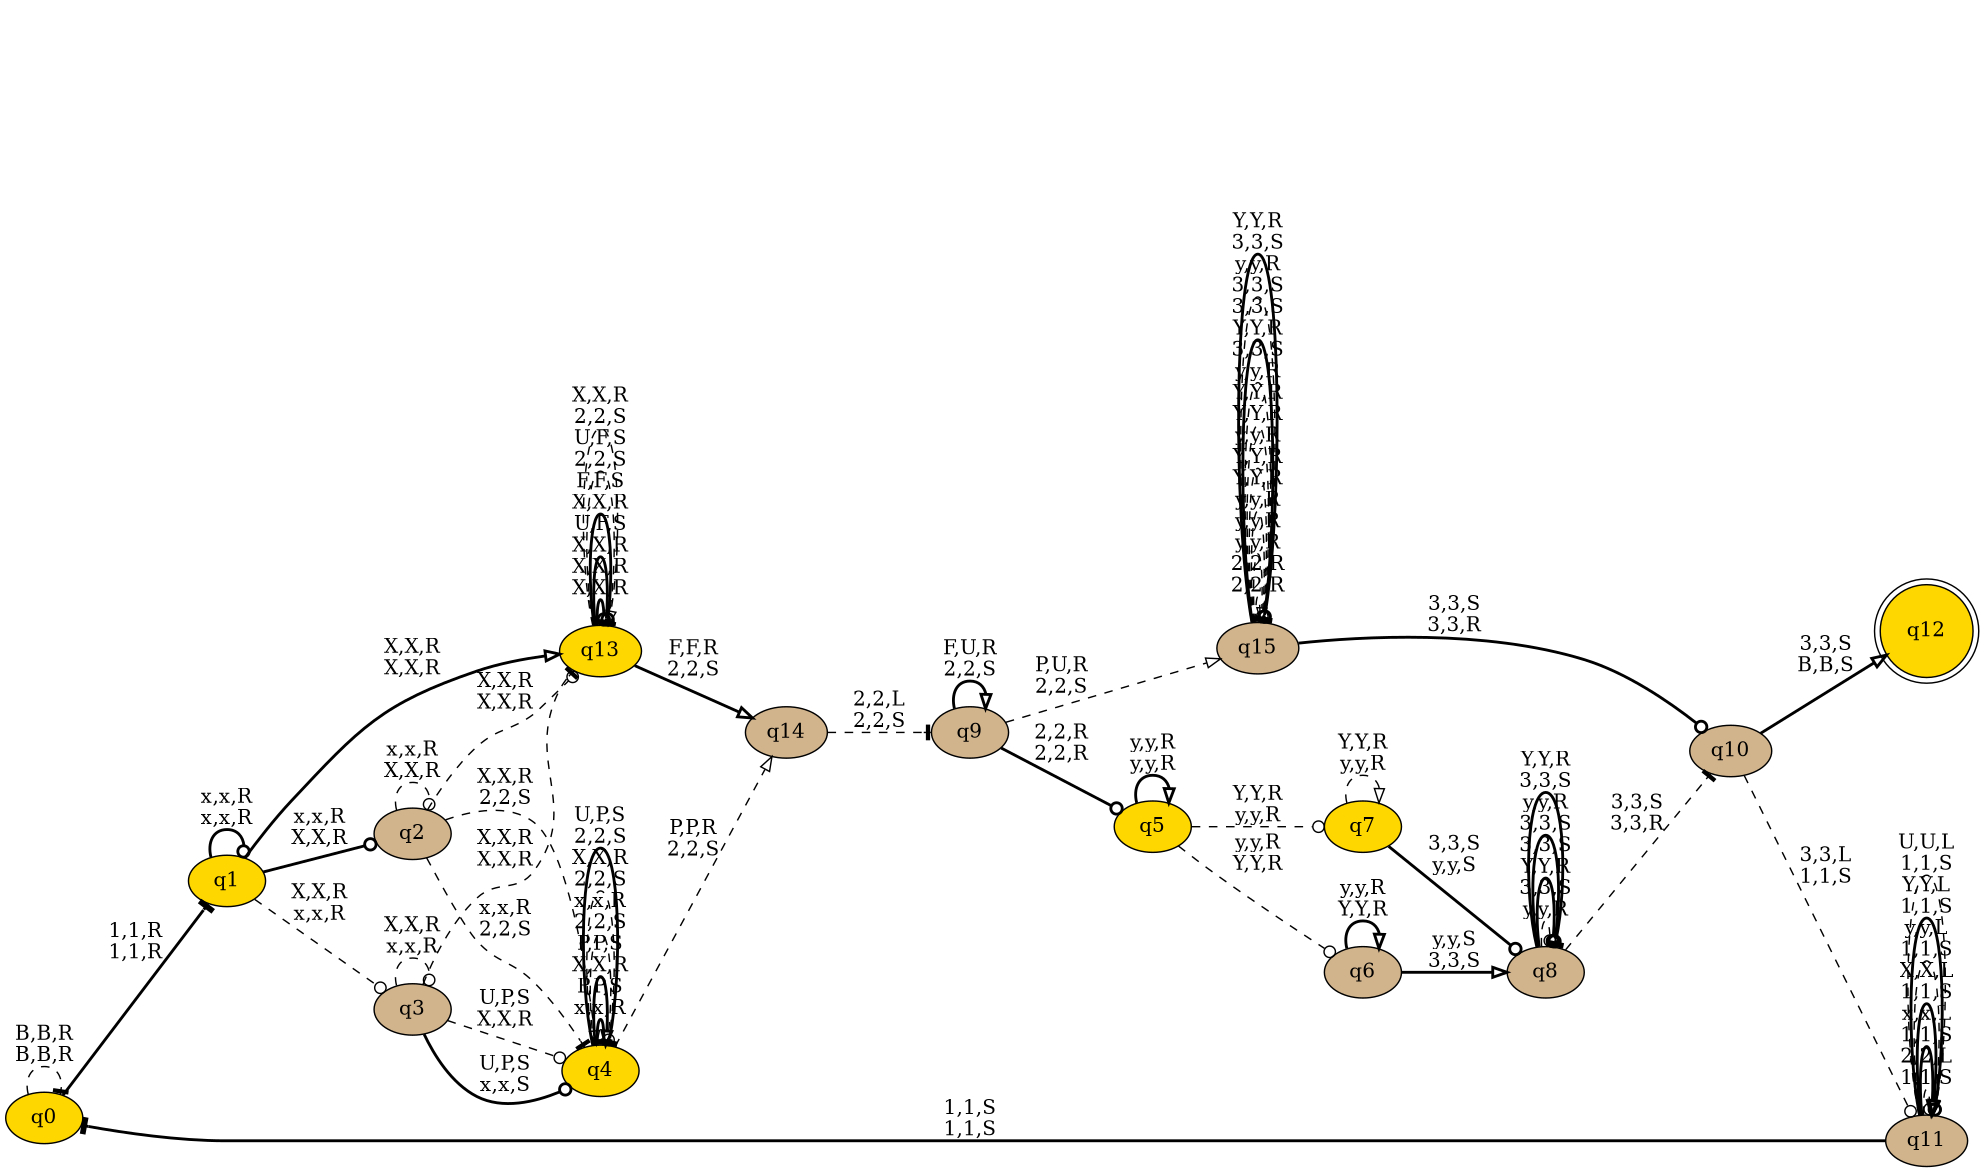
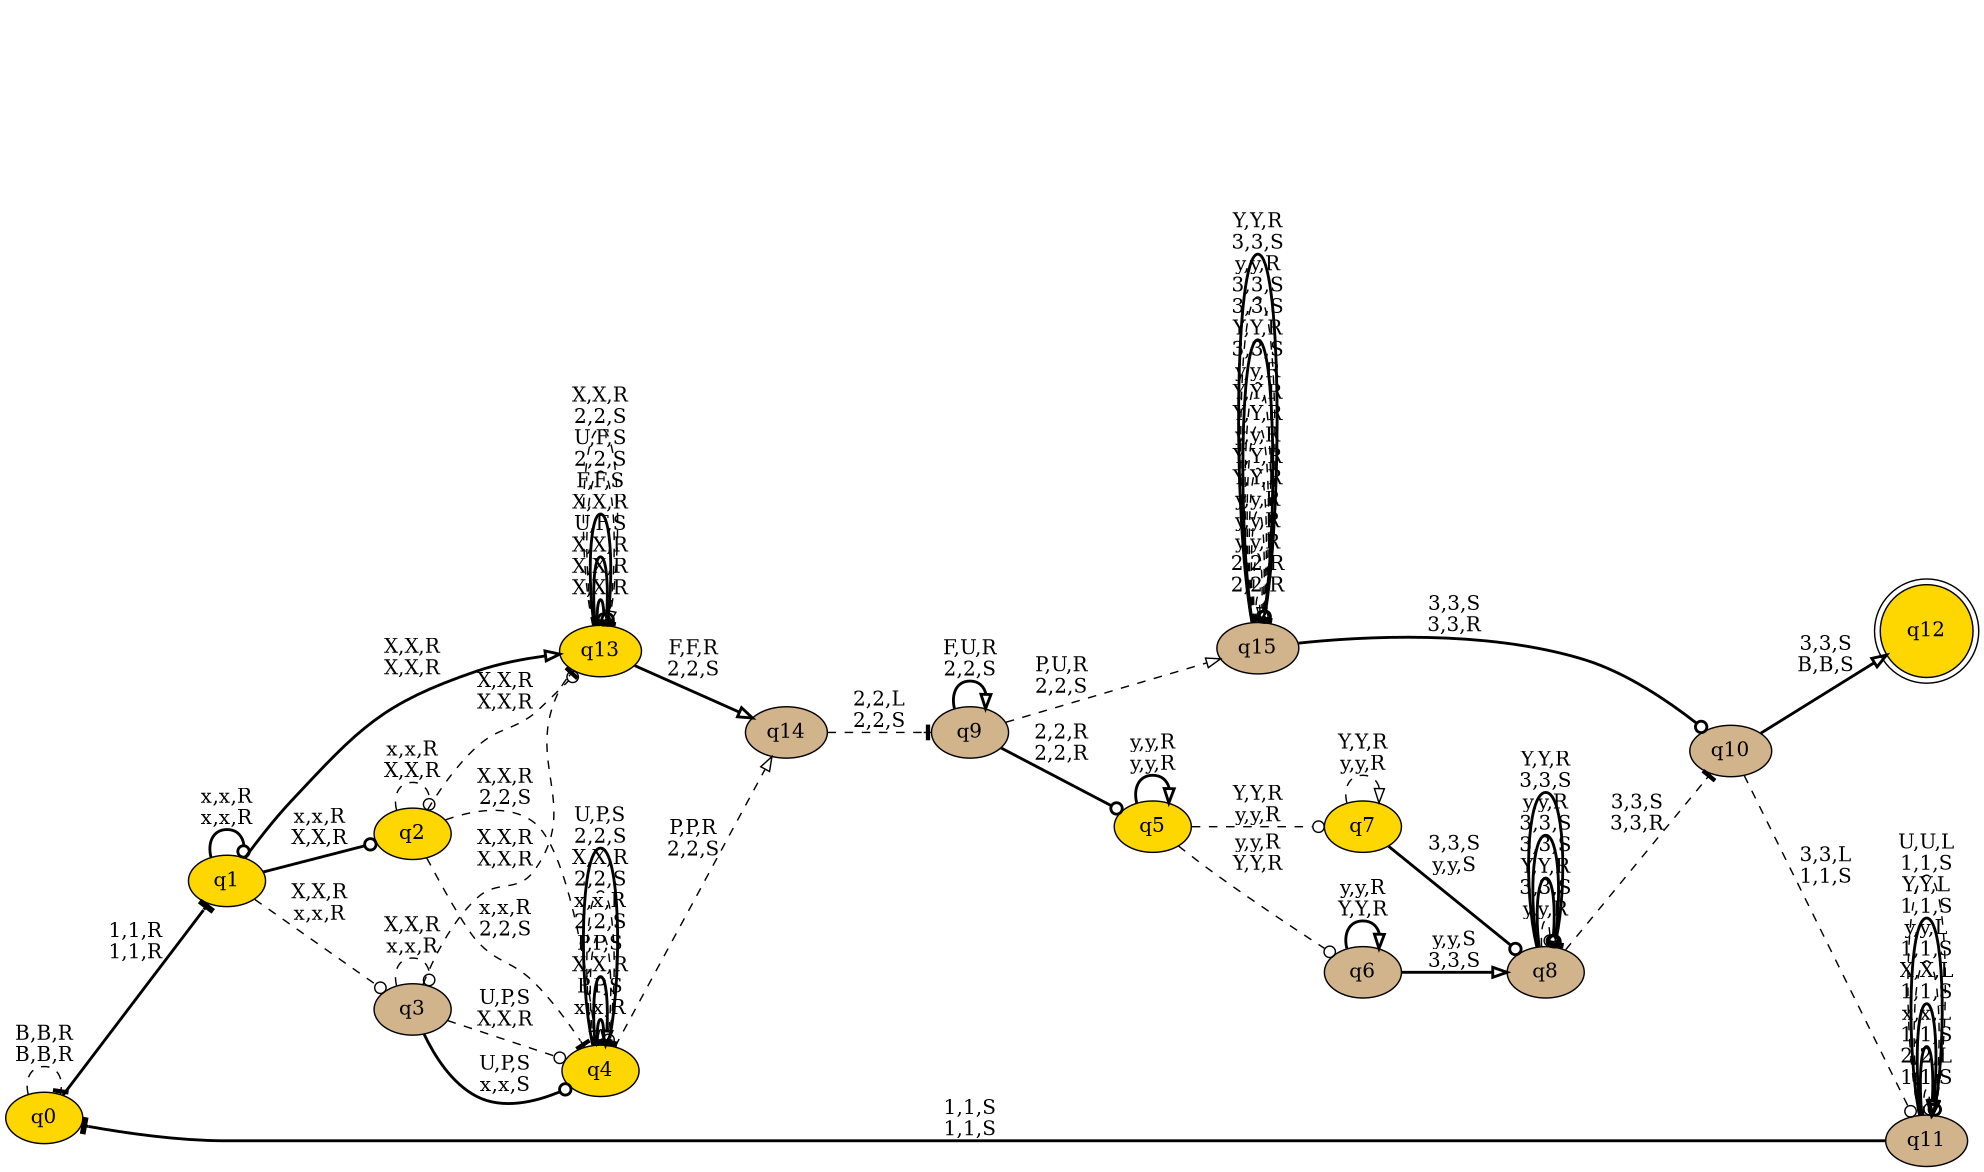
(413, 834) -> (413, 834)
